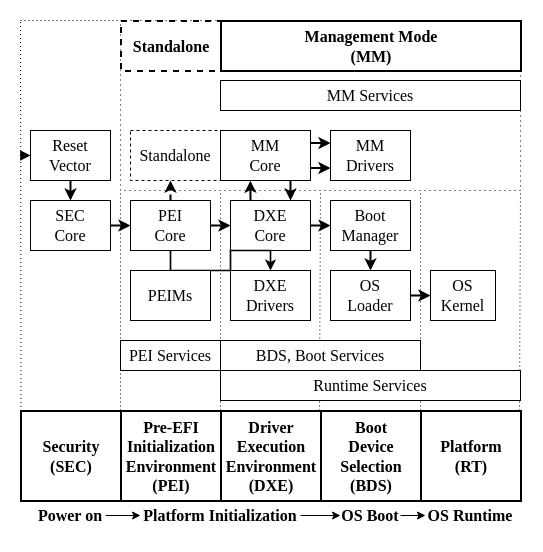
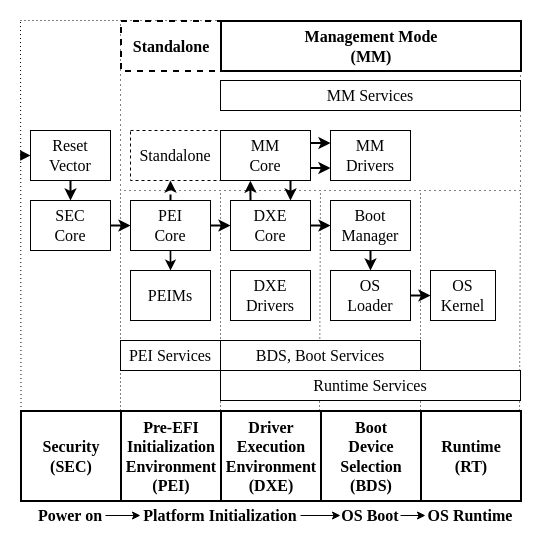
(231, 271) -> (171, 261)
(472, 457) -> (472, 457)
